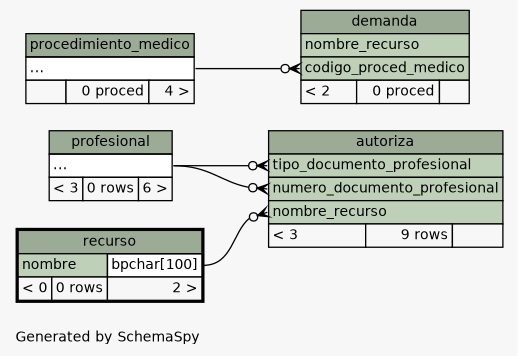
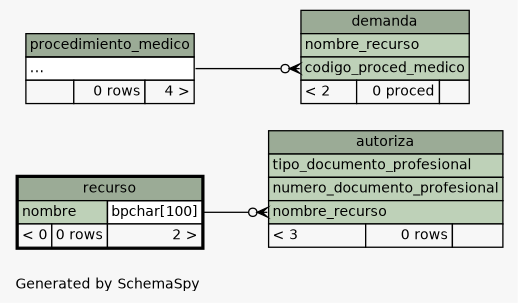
(113, 91) -> (117, 91)
(110, 166) -> none
(425, 235) -> (425, 235)
